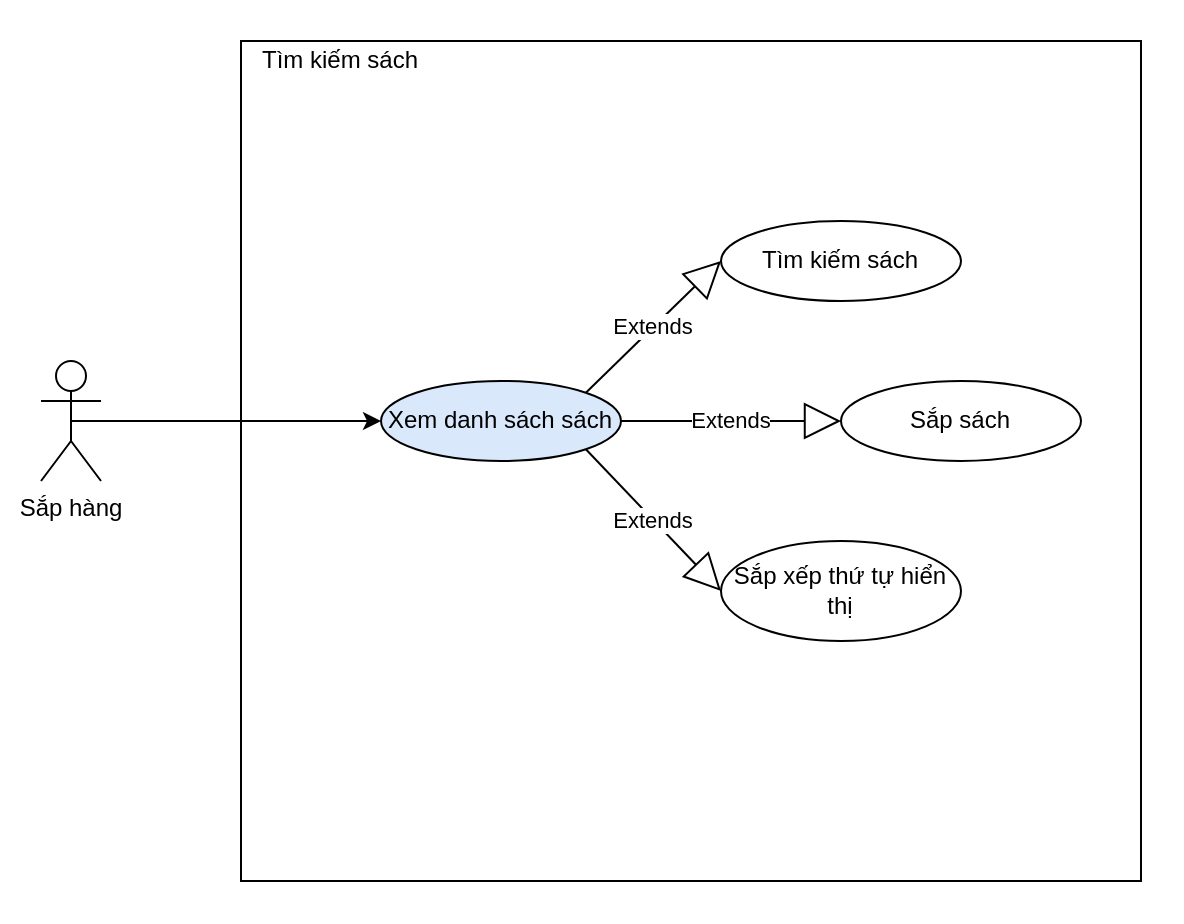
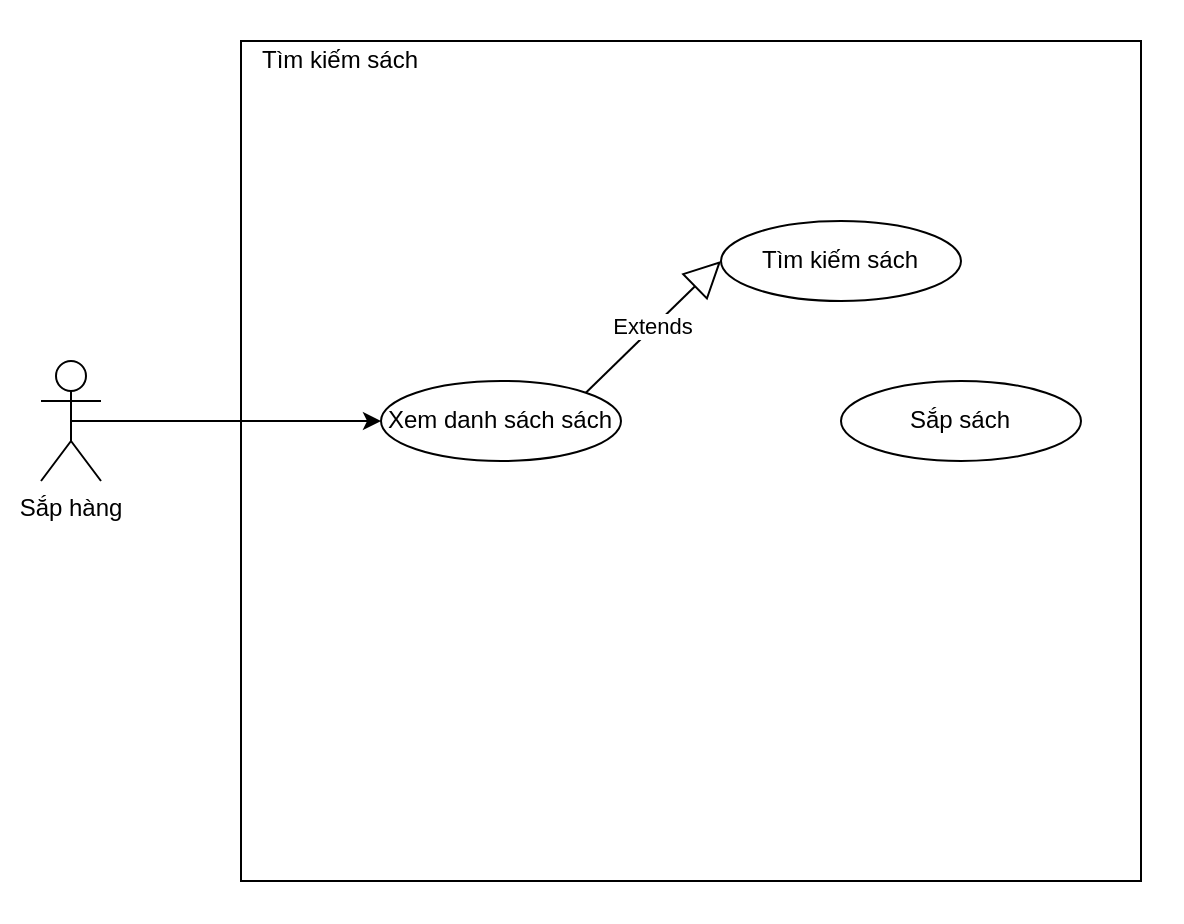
(501, 421) -> (501, 421)
(712, 421) -> none
(641, 507) -> none
(841, 591) -> none
